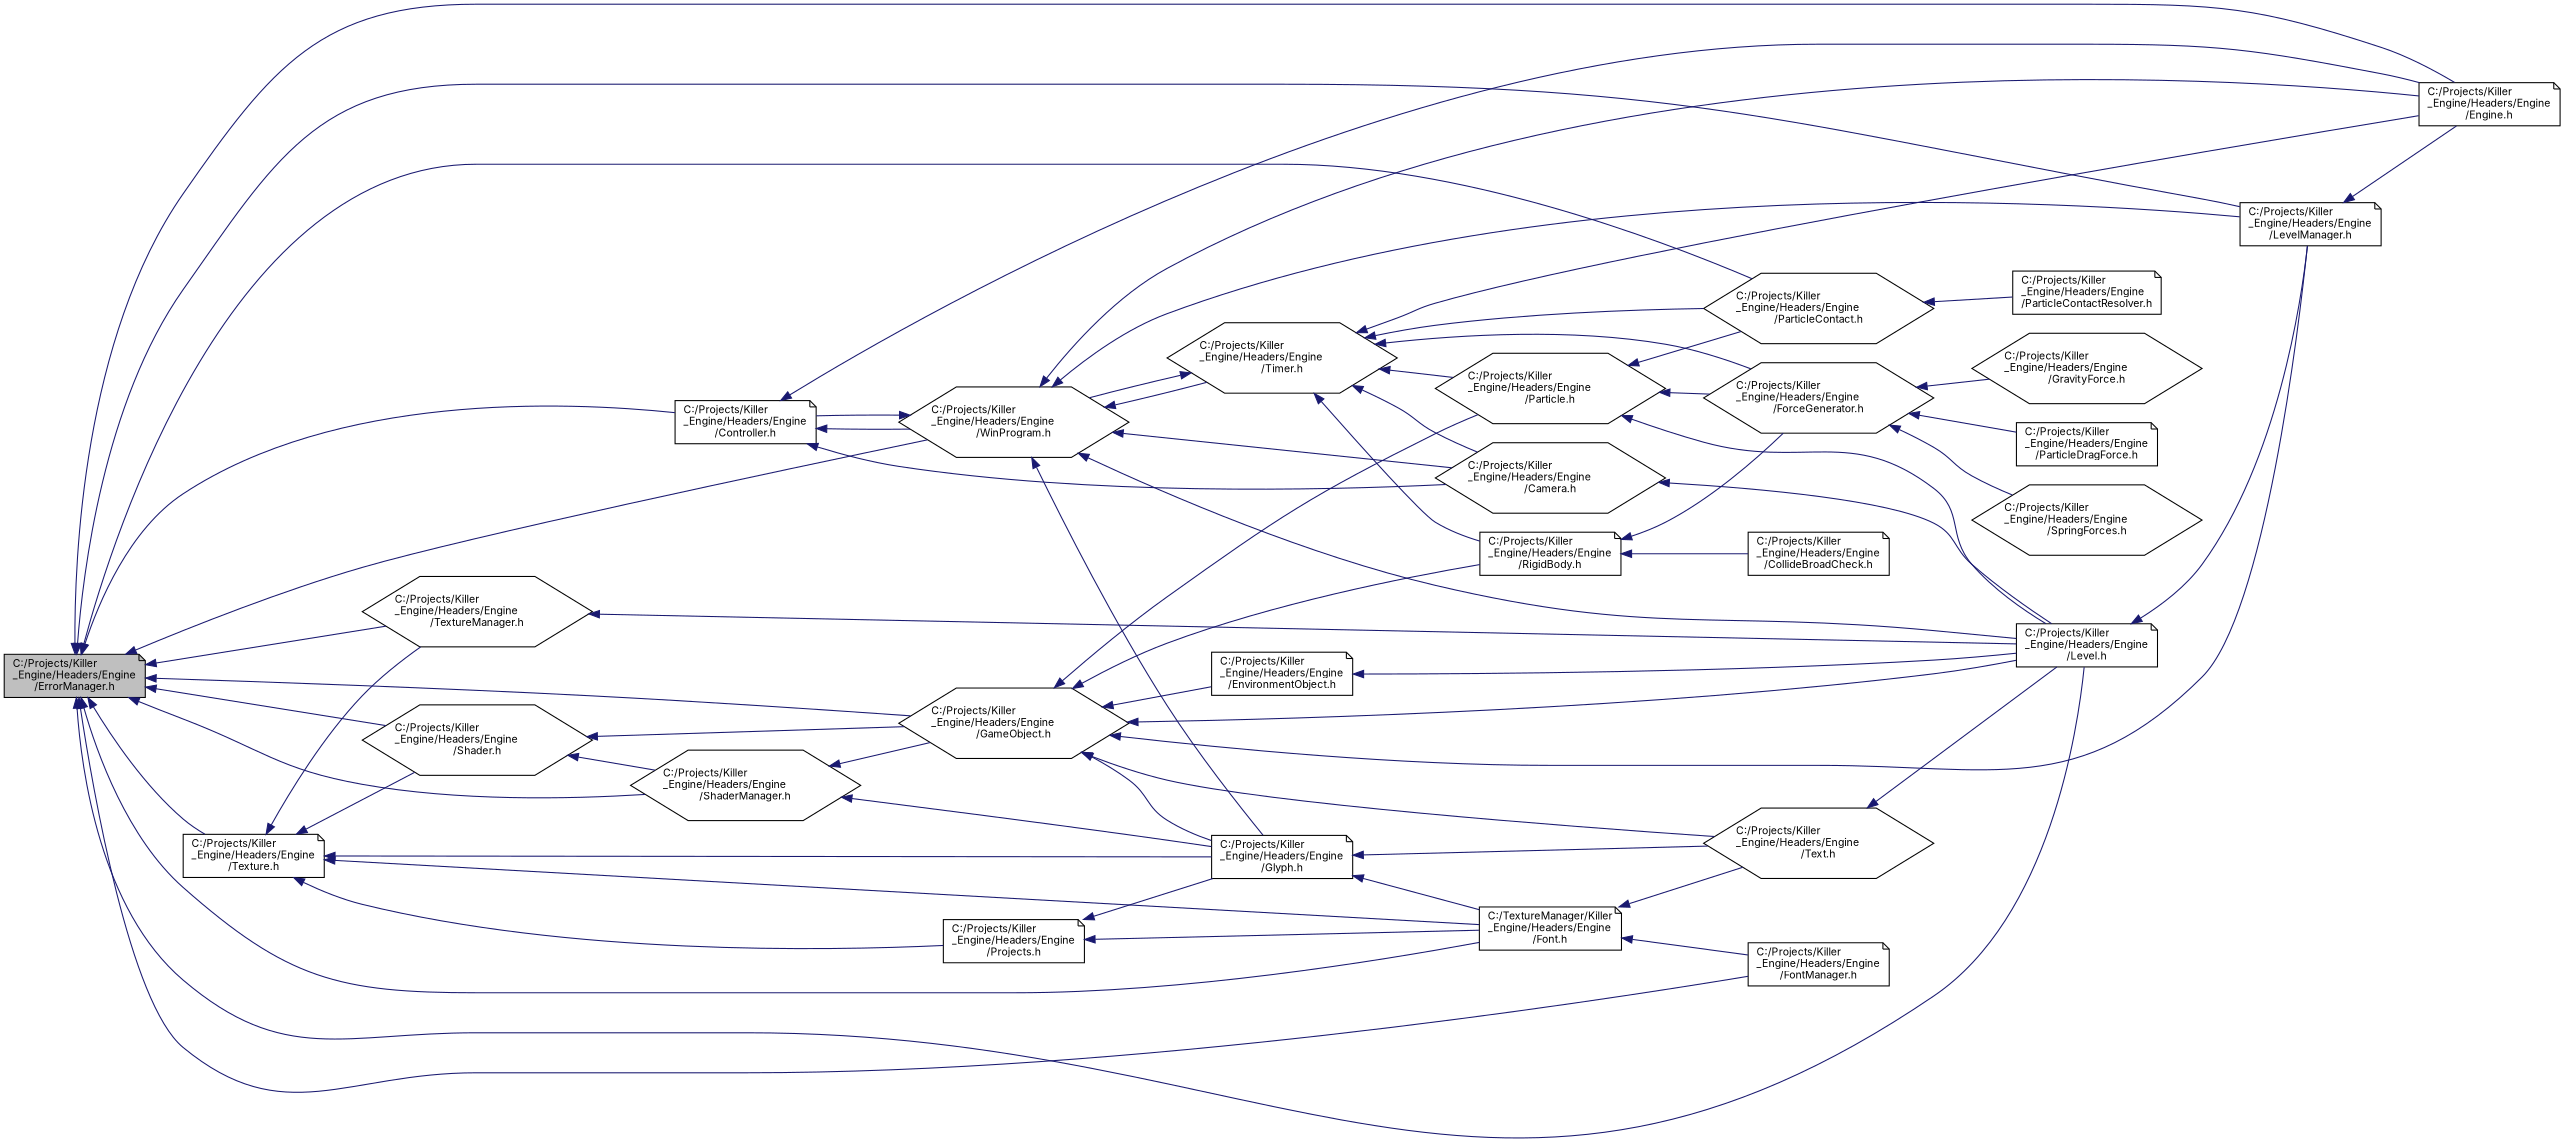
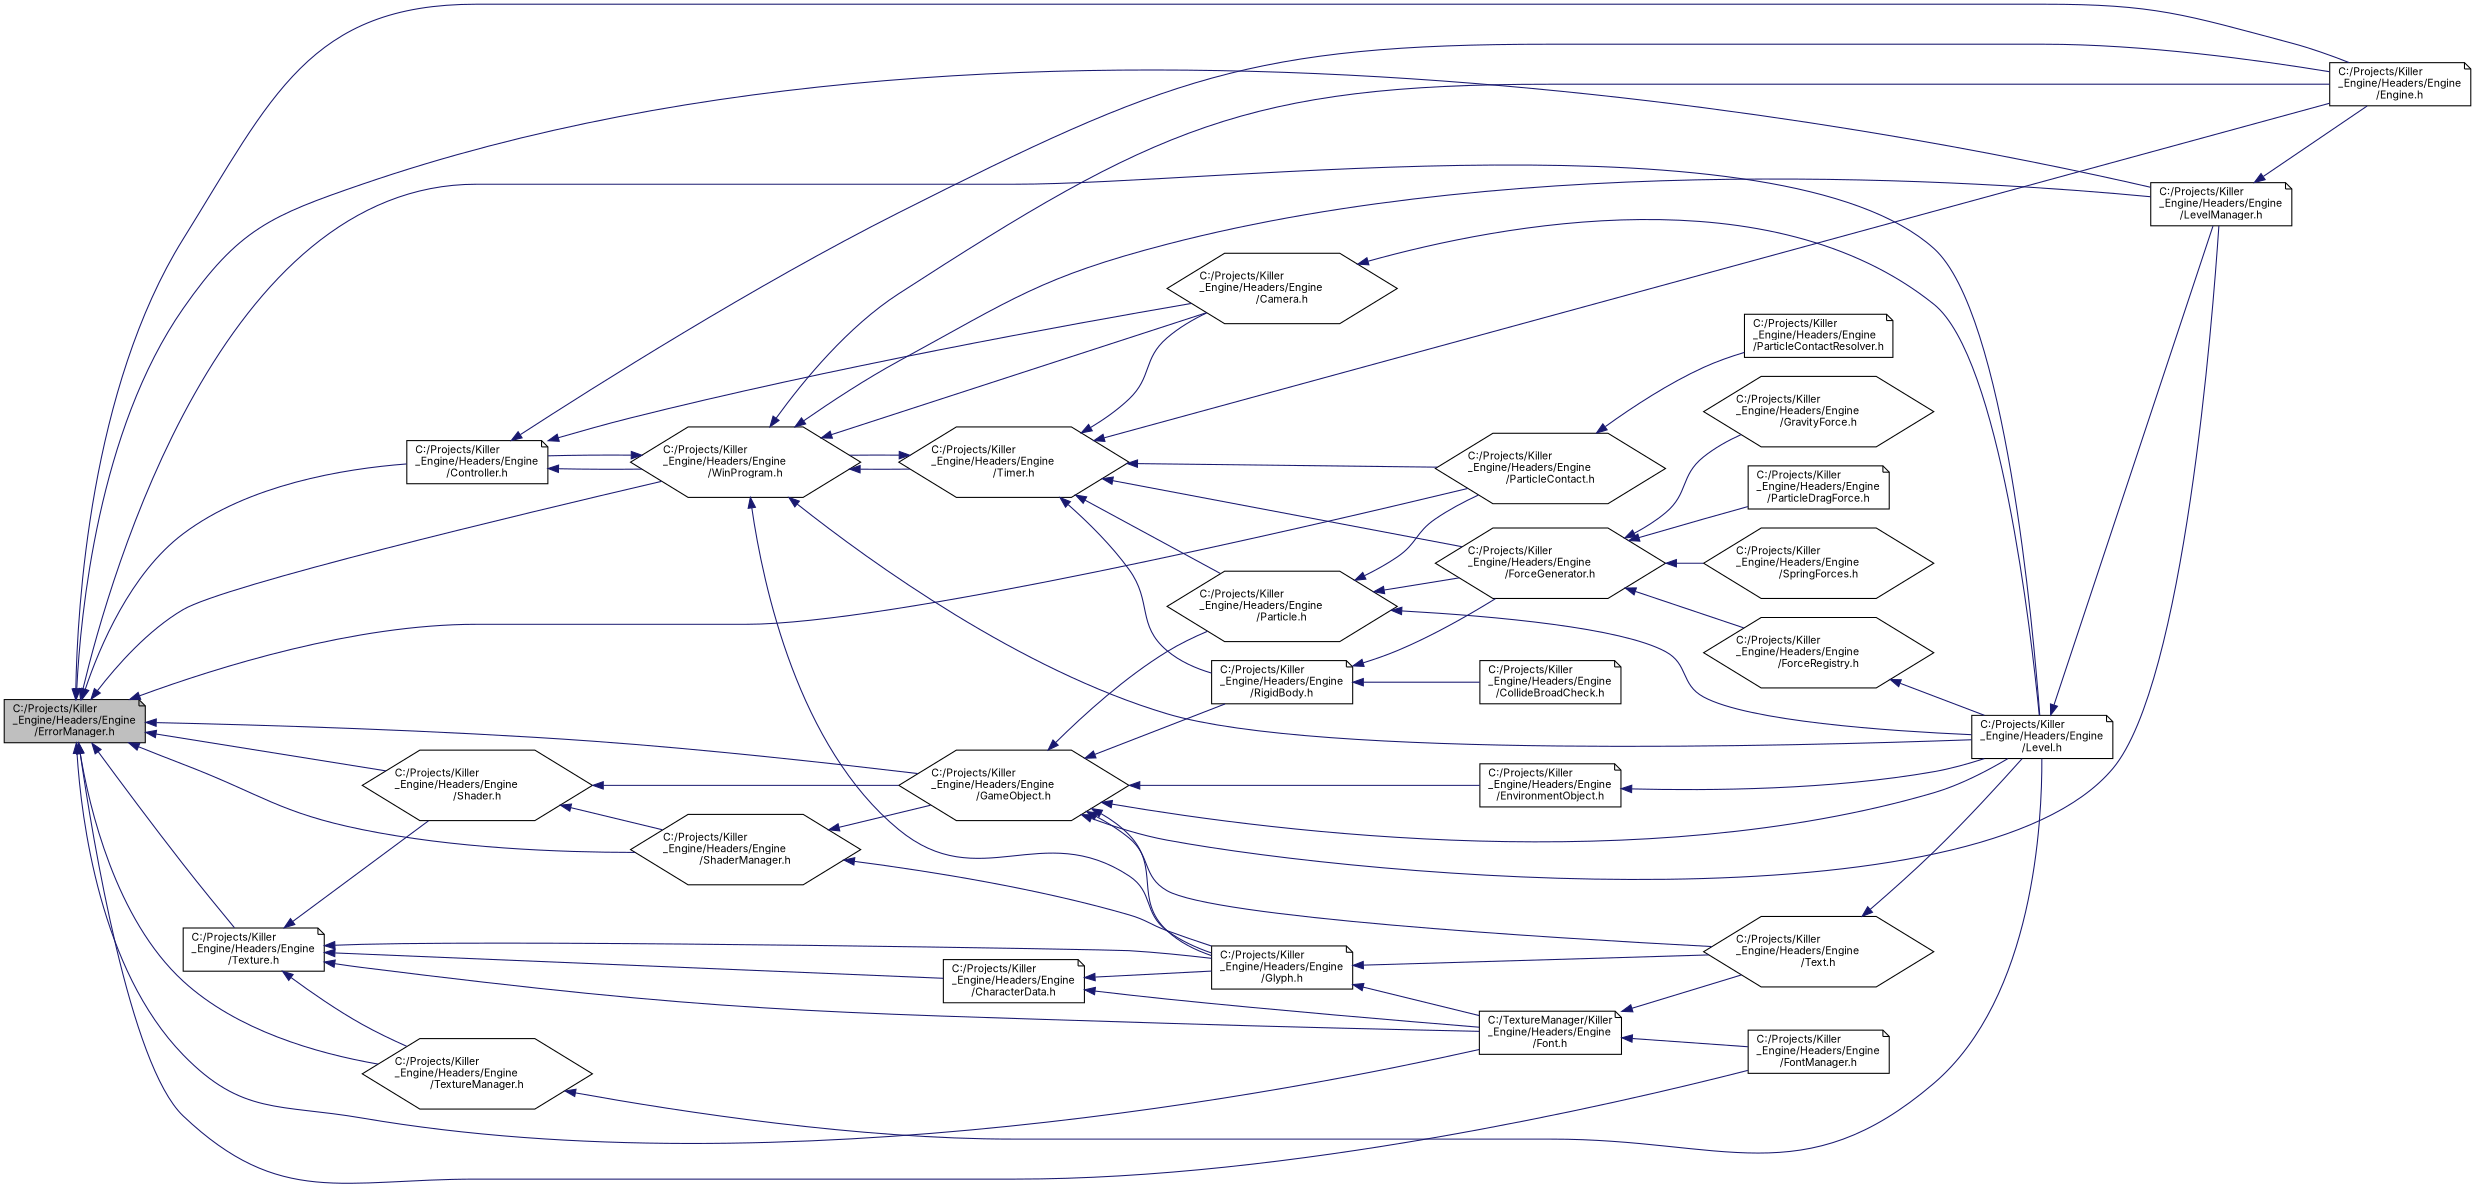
none -> (1819, 653)
(1014, 941) -> (1014, 981)
